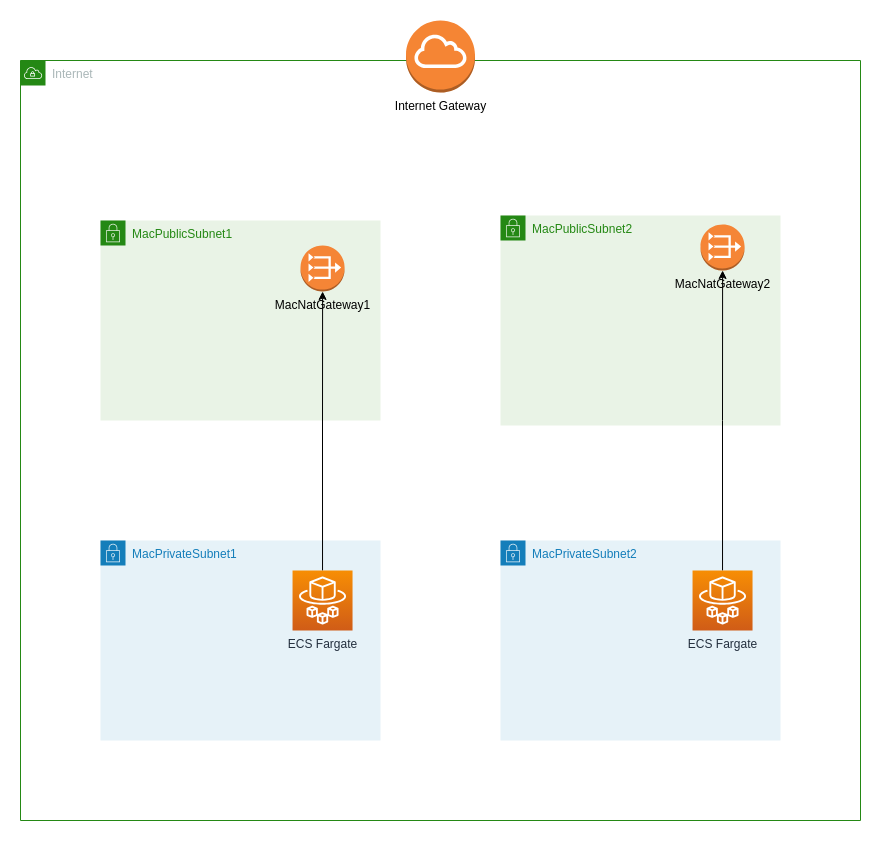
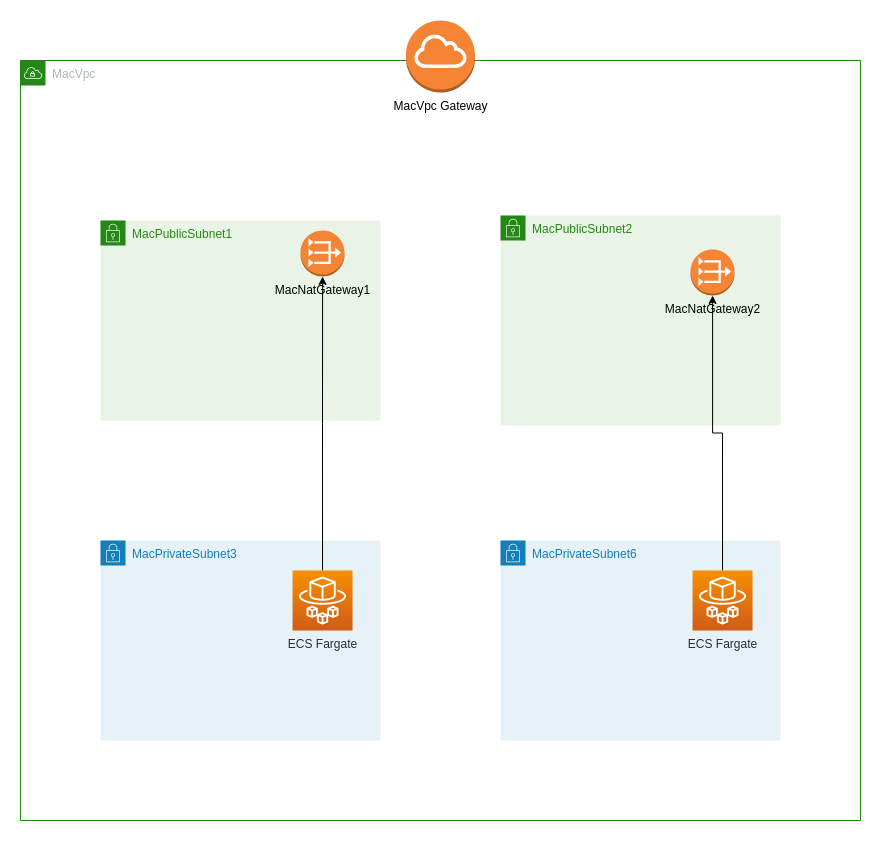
(79, 75) -> (73, 75)
(441, 107) -> (441, 107)
(723, 248) -> (713, 273)
(323, 269) -> (323, 254)
(188, 555) -> (188, 555)
(588, 555) -> (588, 555)
